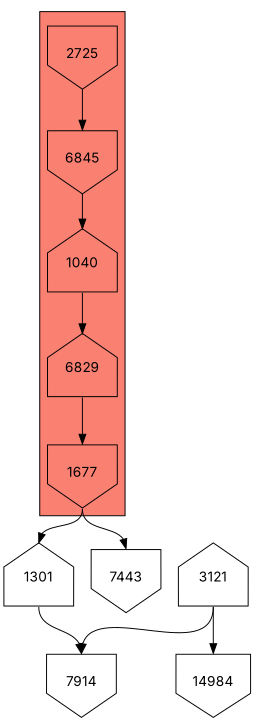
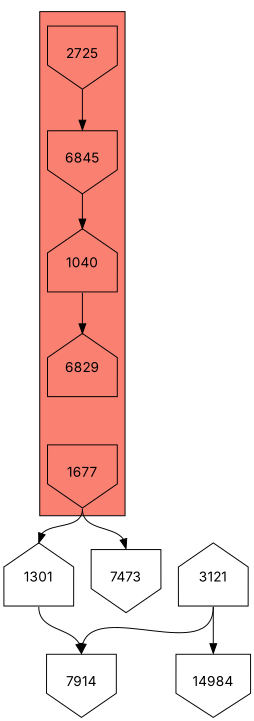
(82, 416) -> none
(126, 578) -> (126, 578)
